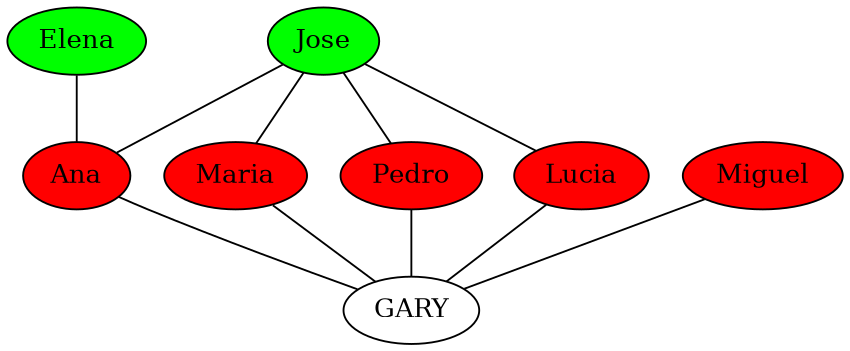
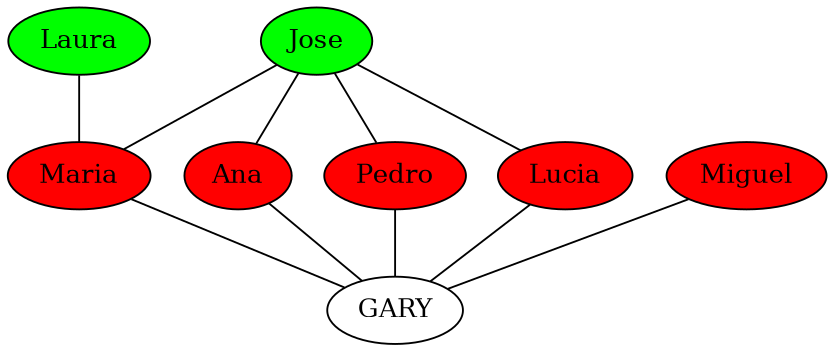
(77, 41) -> none
none -> (79, 41)
